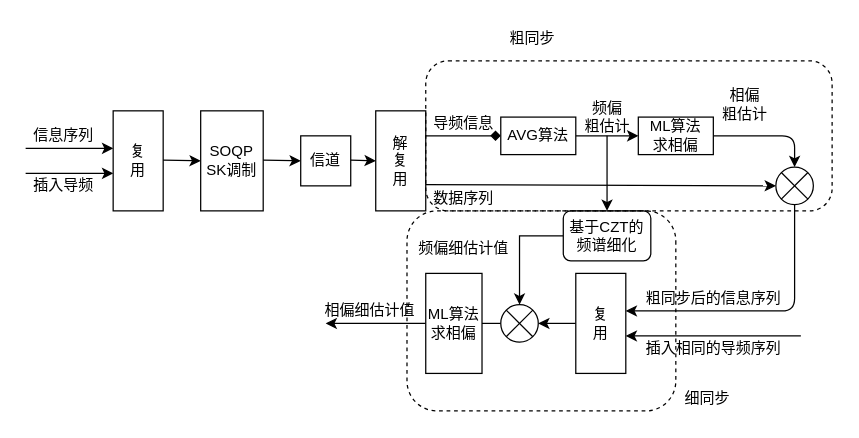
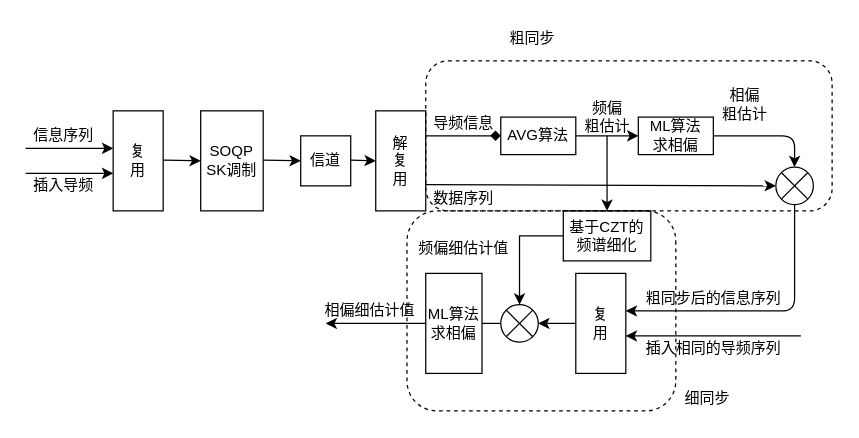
(607, 236) -> (607, 236)
